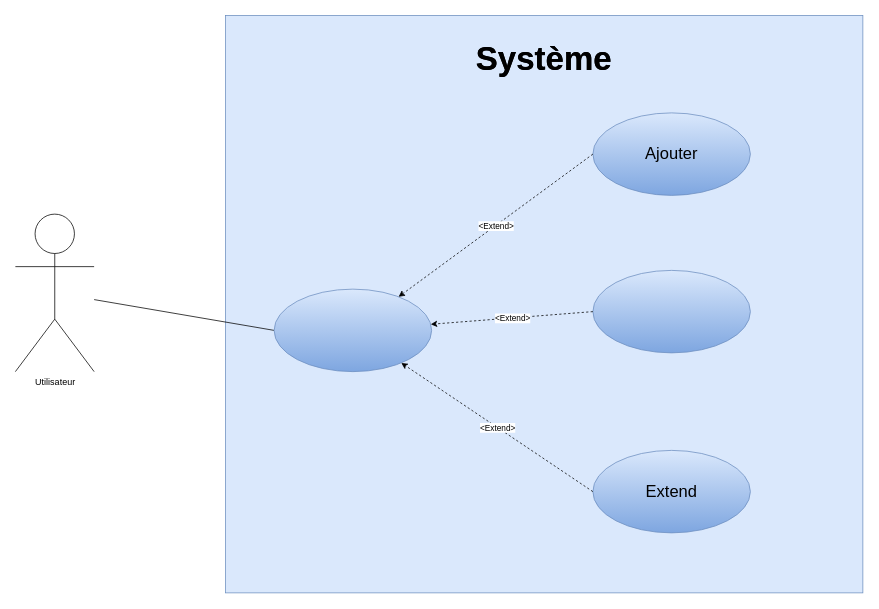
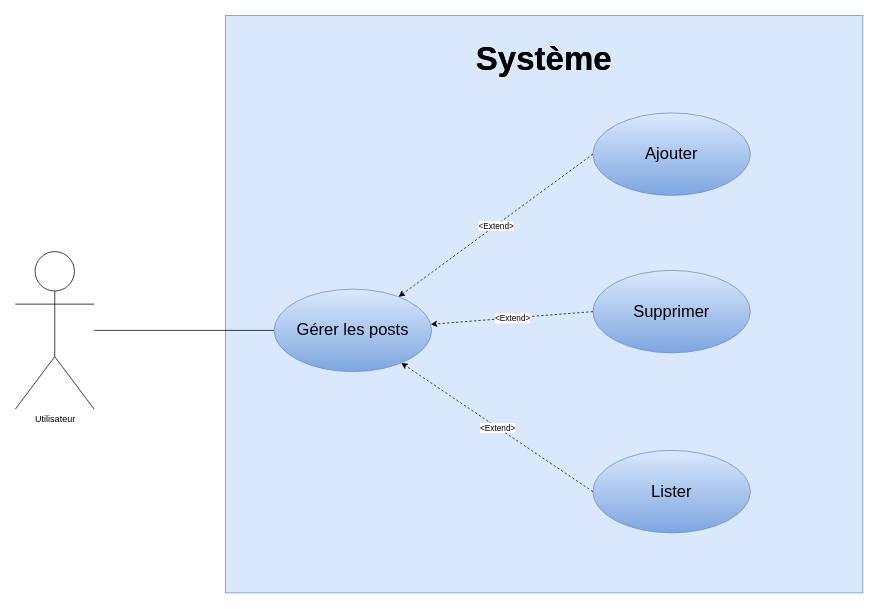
(55, 293) -> (55, 330)
none -> (672, 312)
none -> (353, 330)
(672, 492) -> (672, 492)
